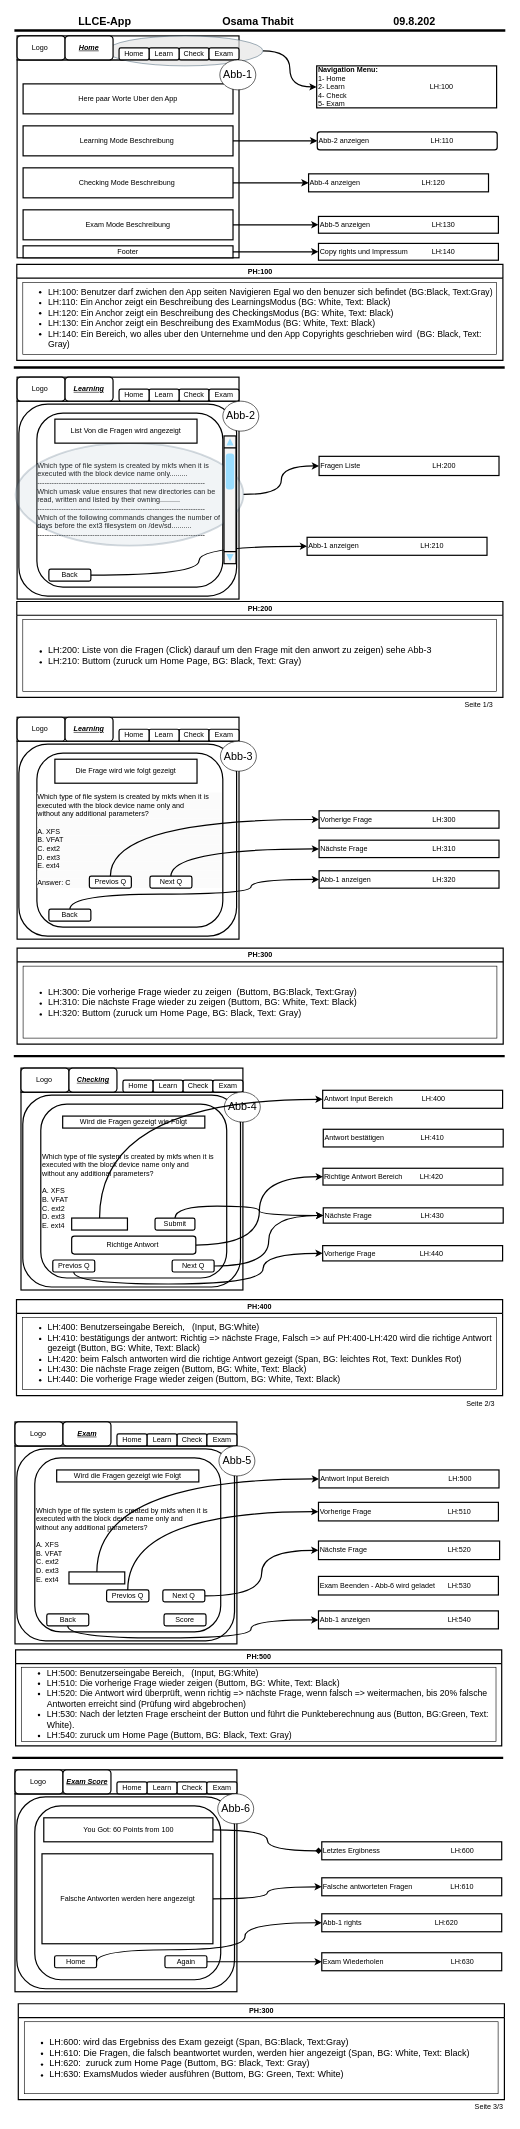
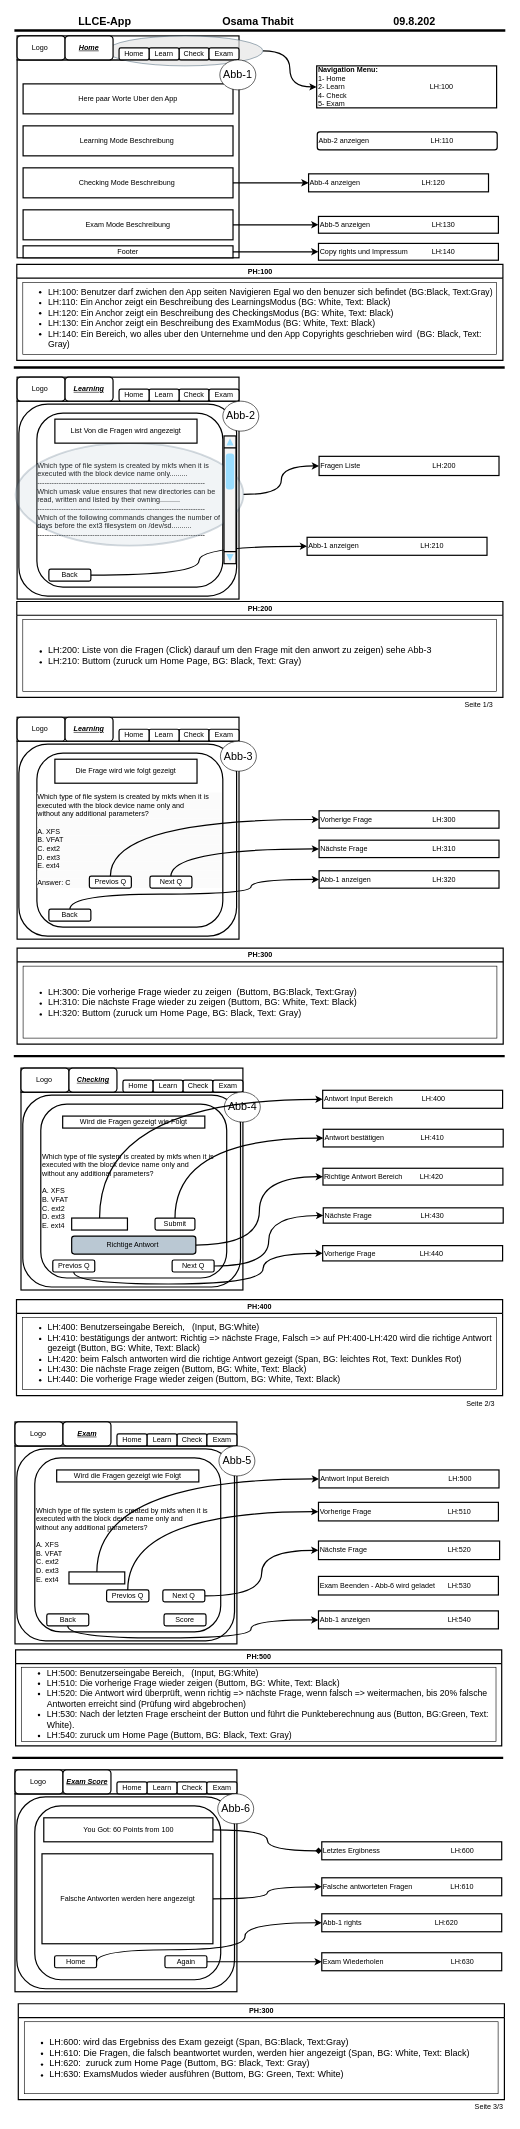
(273, 141) -> none
(234, 1207) -> (229, 1151)
(134, 1245) -> (134, 1245)
